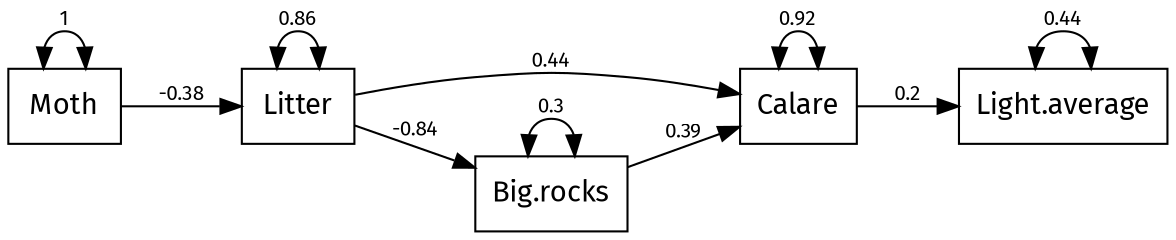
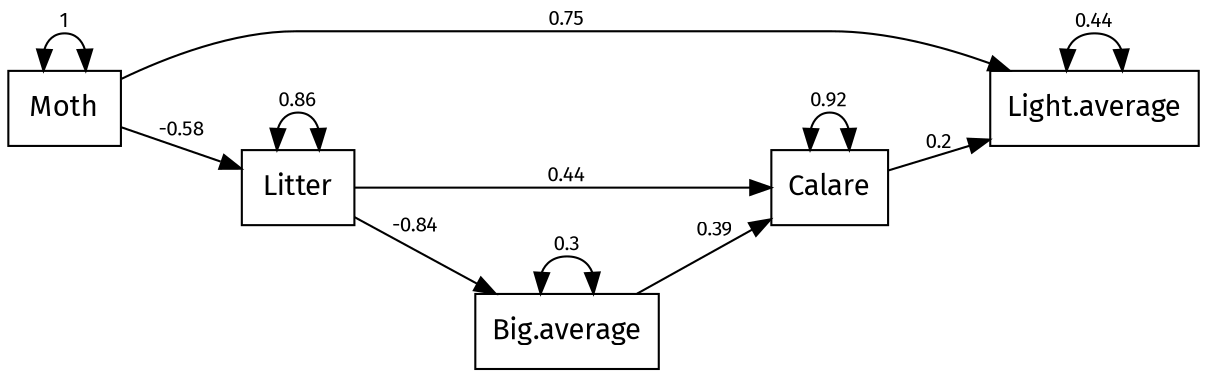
none -> (554, 31)
(181, 95) -> (181, 130)
(551, 194) -> (567, 331)
